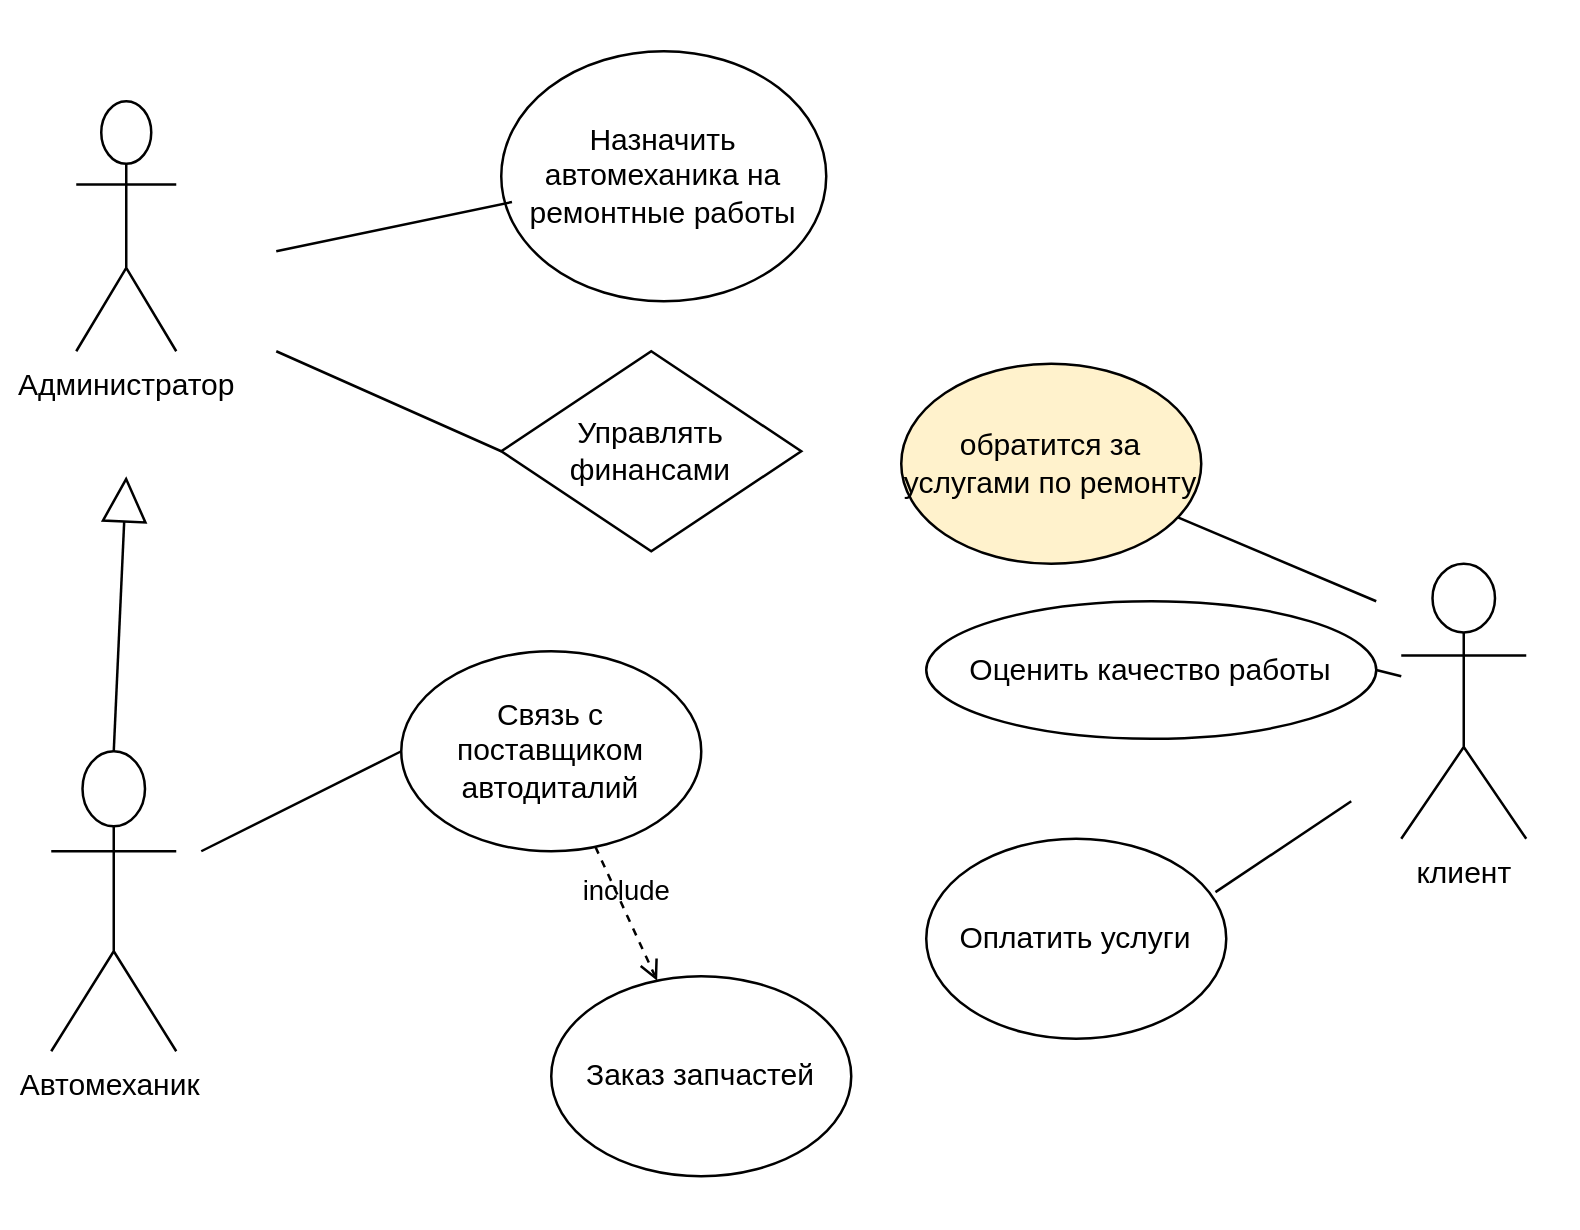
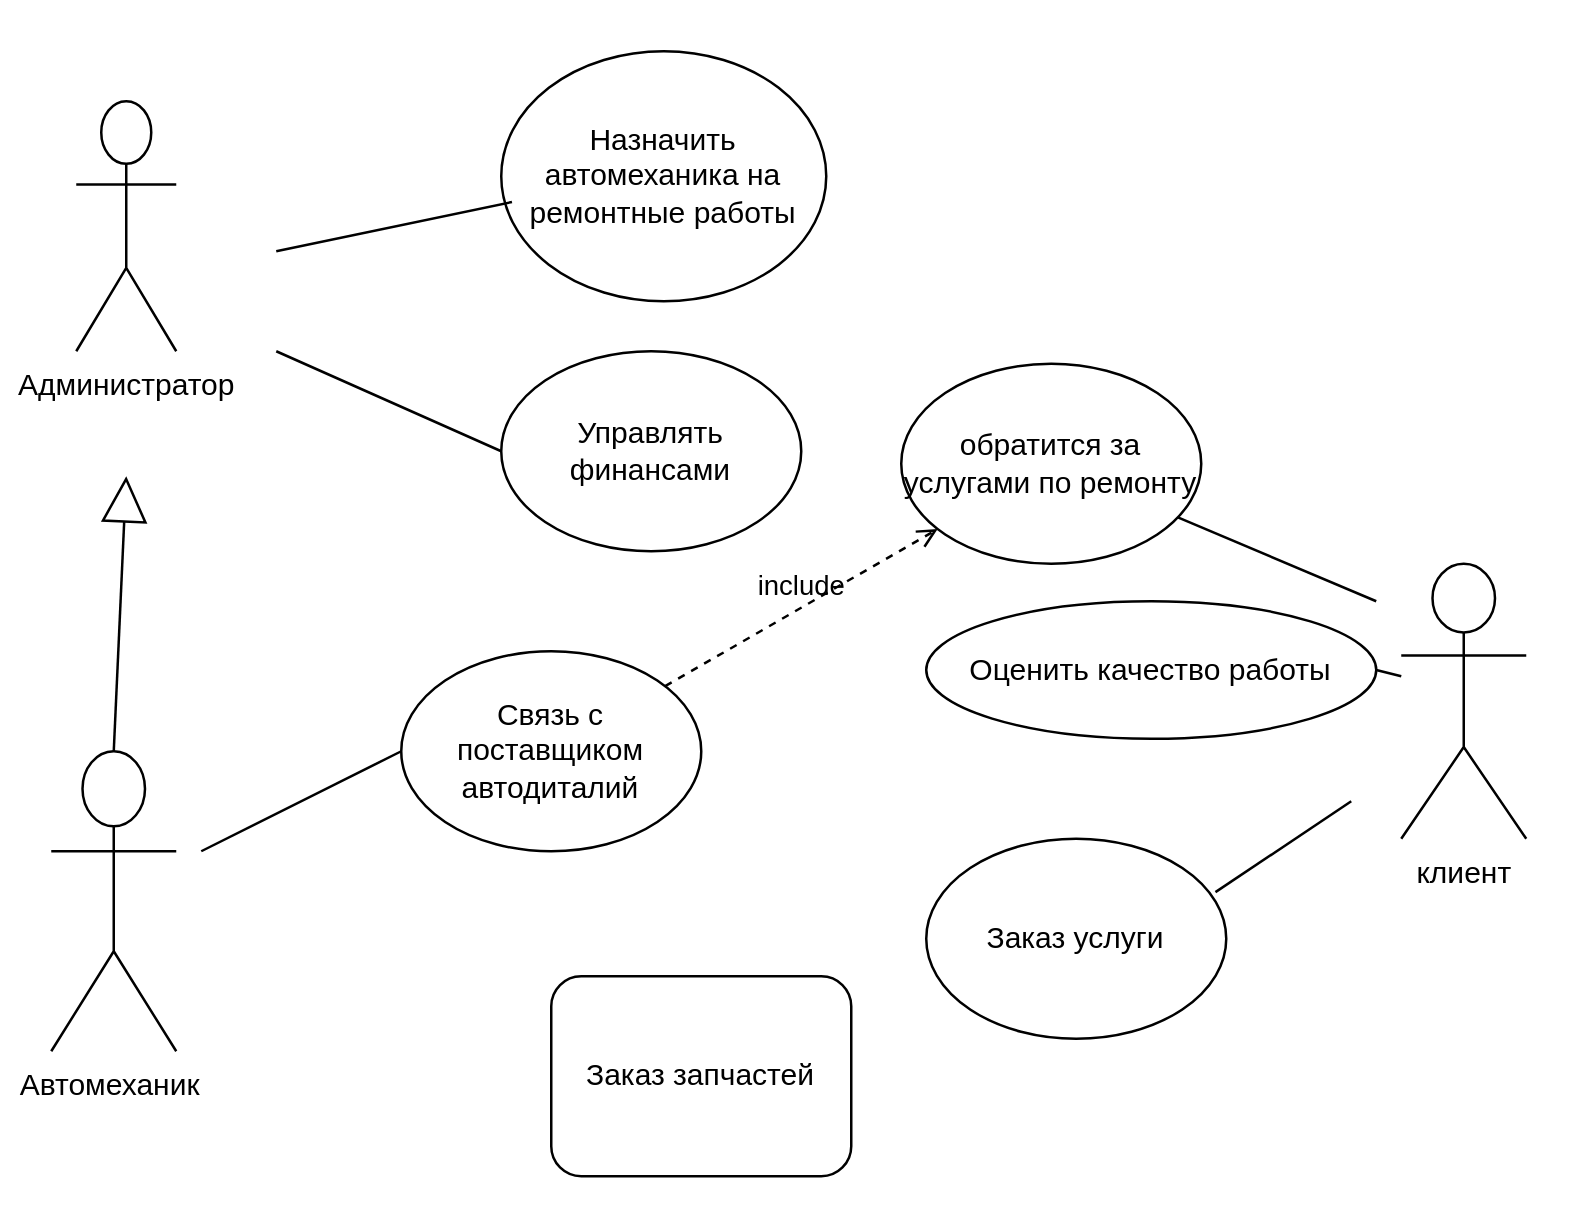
(651, 451) -> (651, 451)
(1051, 464) -> (1051, 464)
(624, 909) -> (799, 609)
(1076, 939) -> (1076, 939)
(701, 1076) -> (701, 1076)
